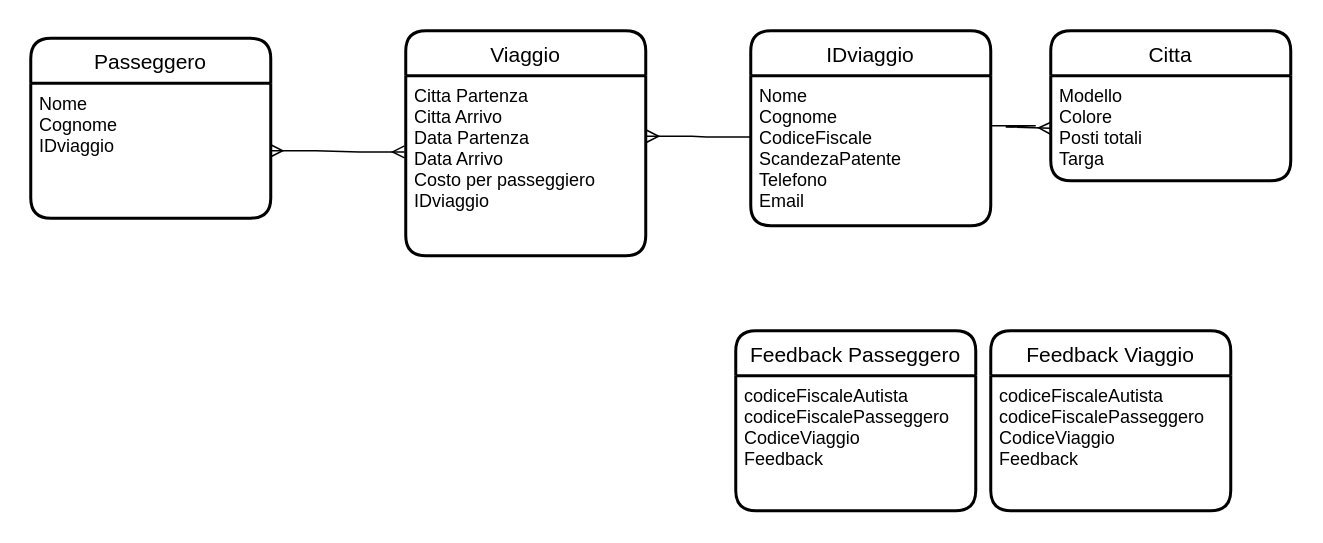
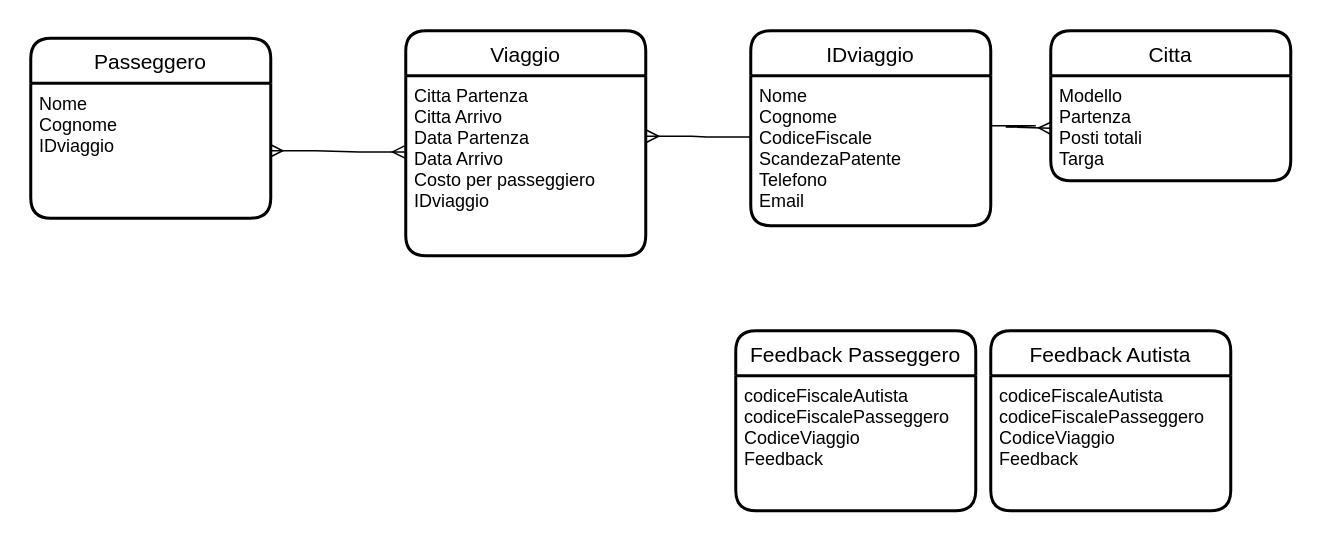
(1090, 96) -> (1090, 96)
(1110, 355) -> (1110, 355)
